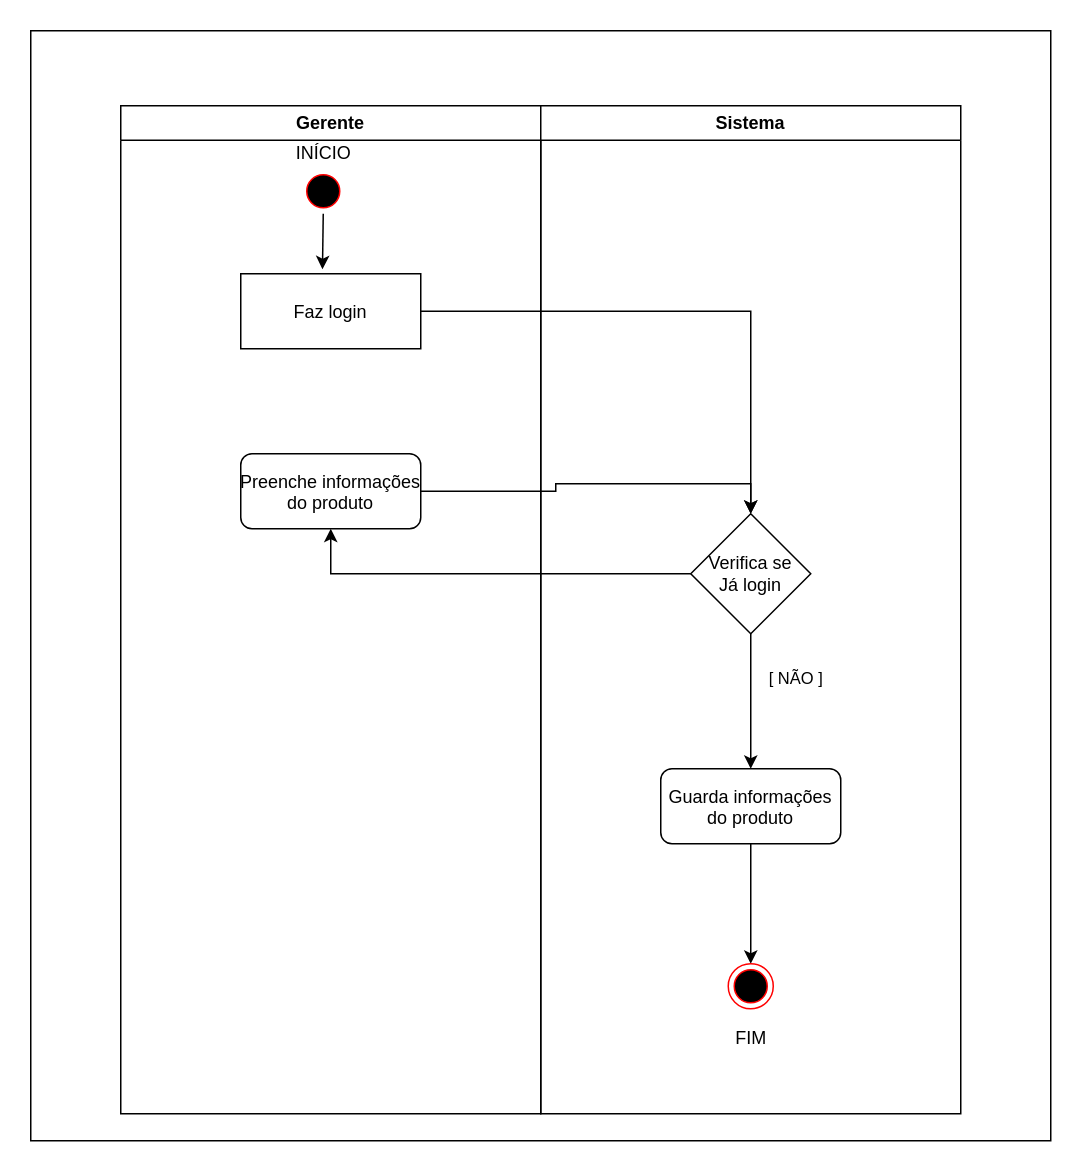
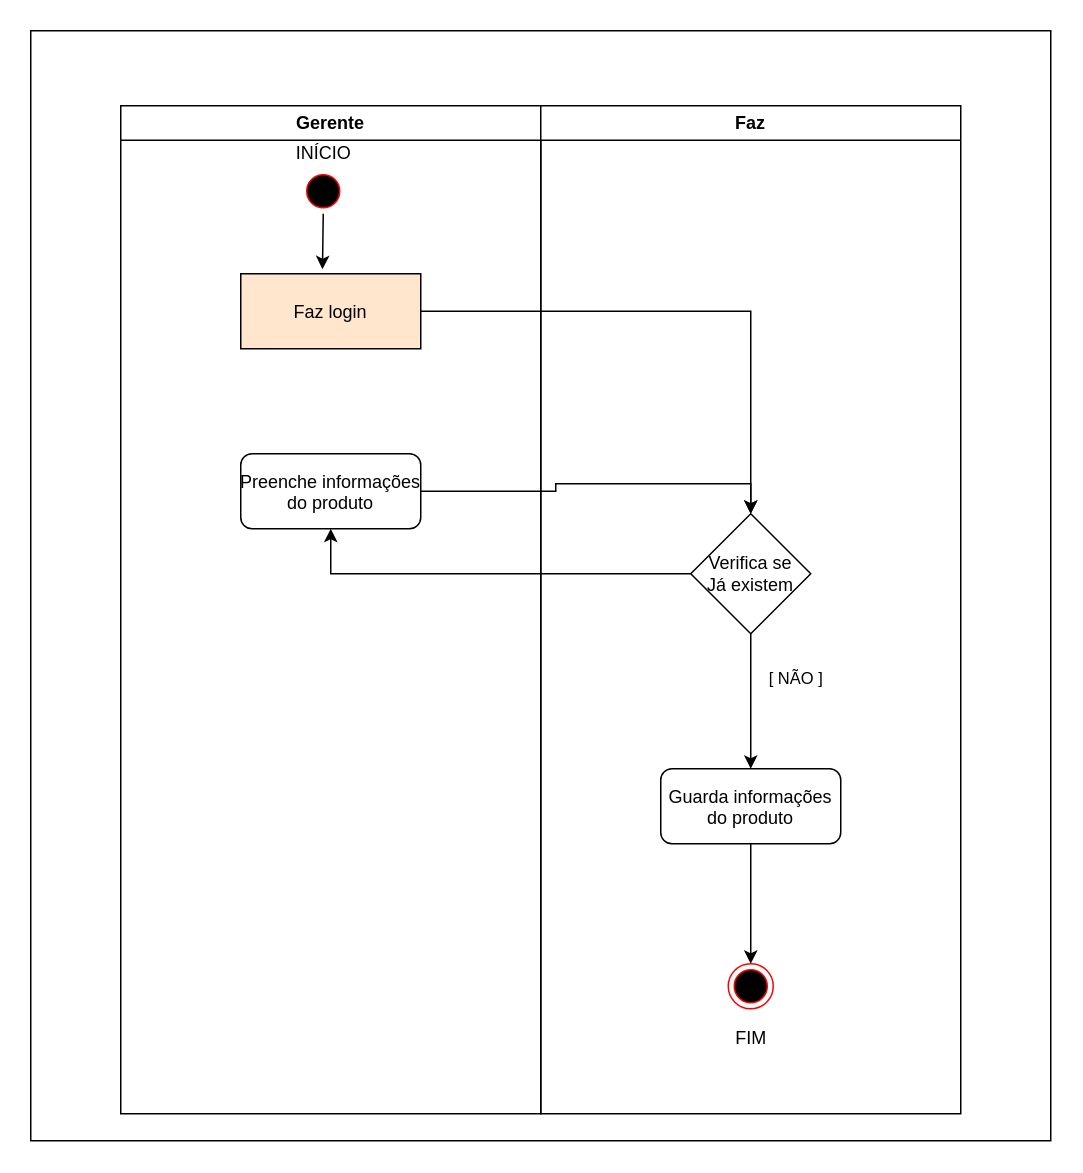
(751, 124) -> (751, 124)
(331, 311) -> (331, 311)
(751, 574) -> (751, 574)
